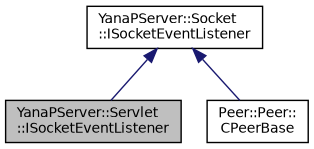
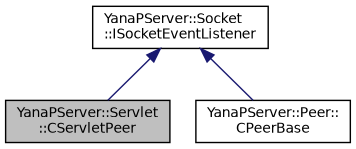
(93, 121) -> (88, 121)
(258, 121) -> (273, 121)
